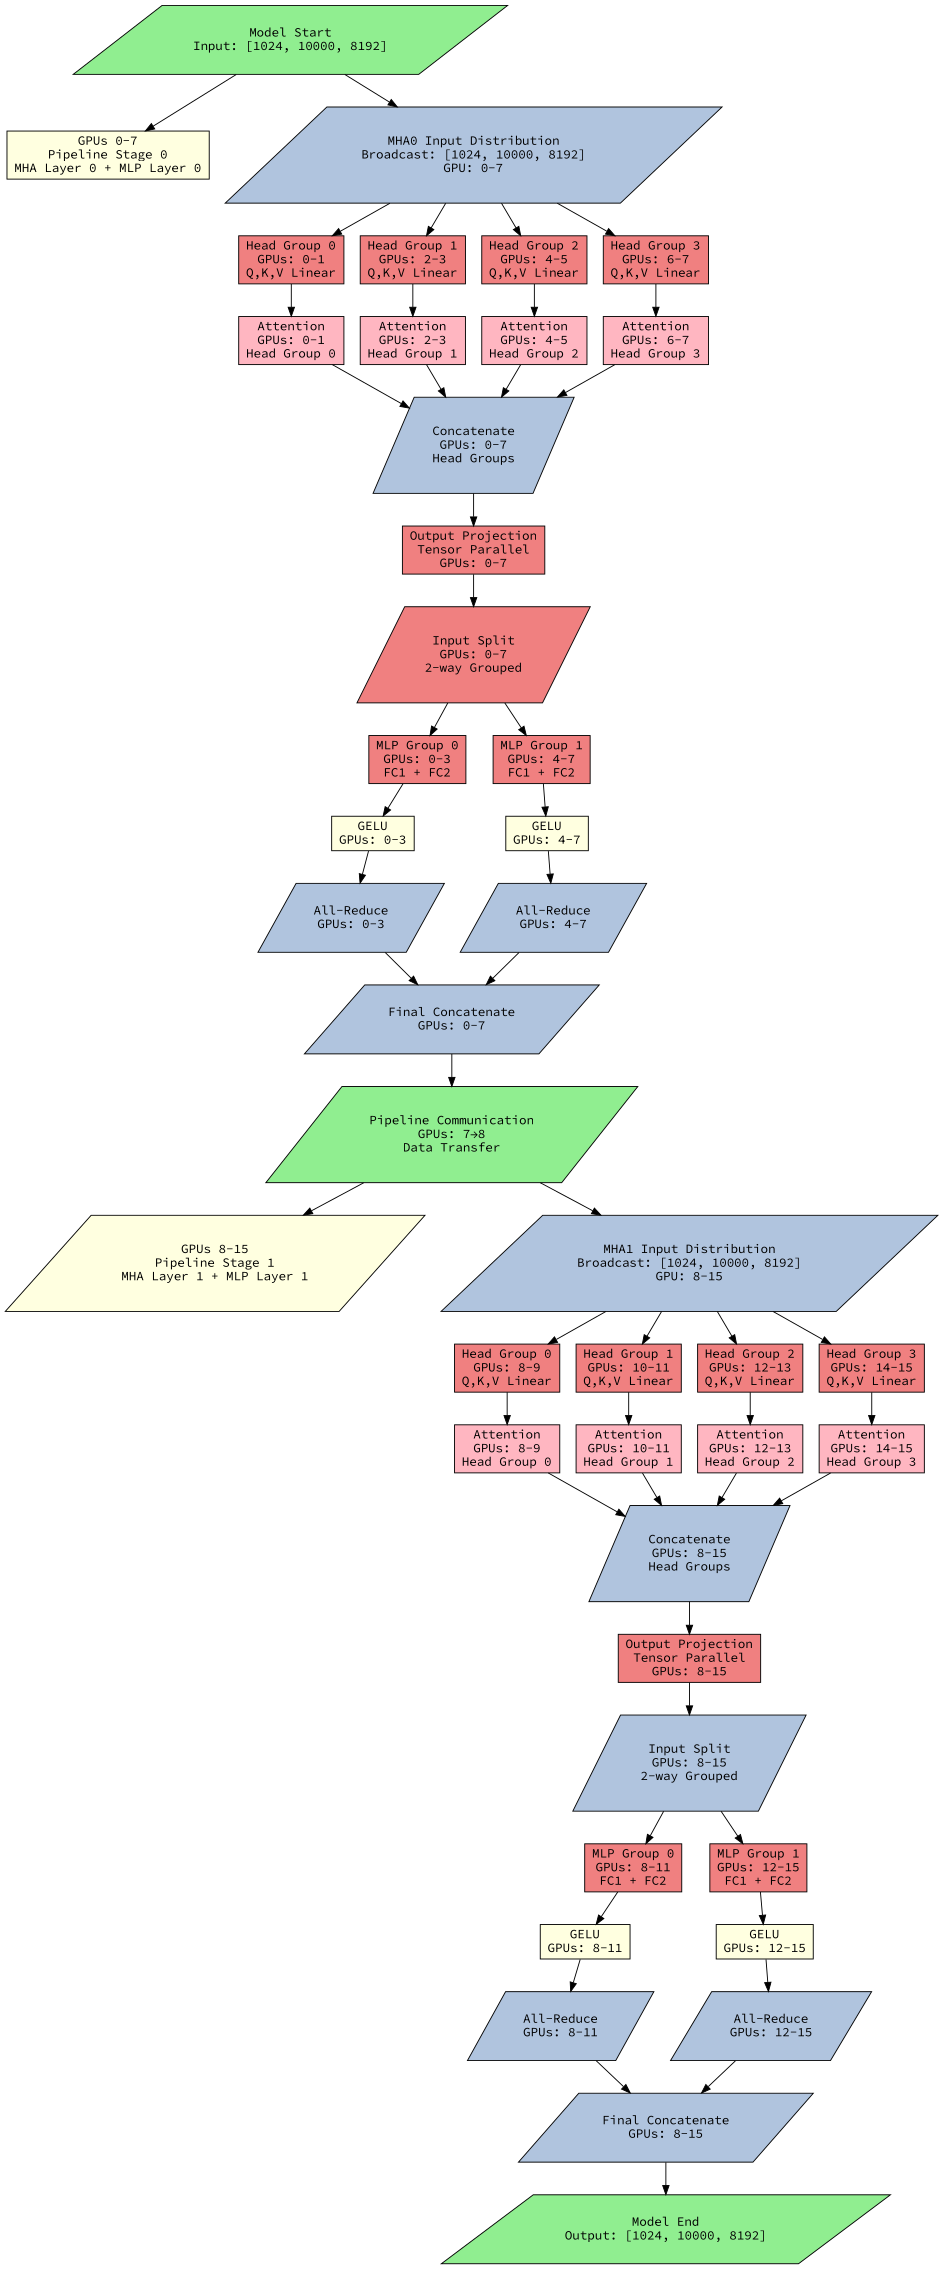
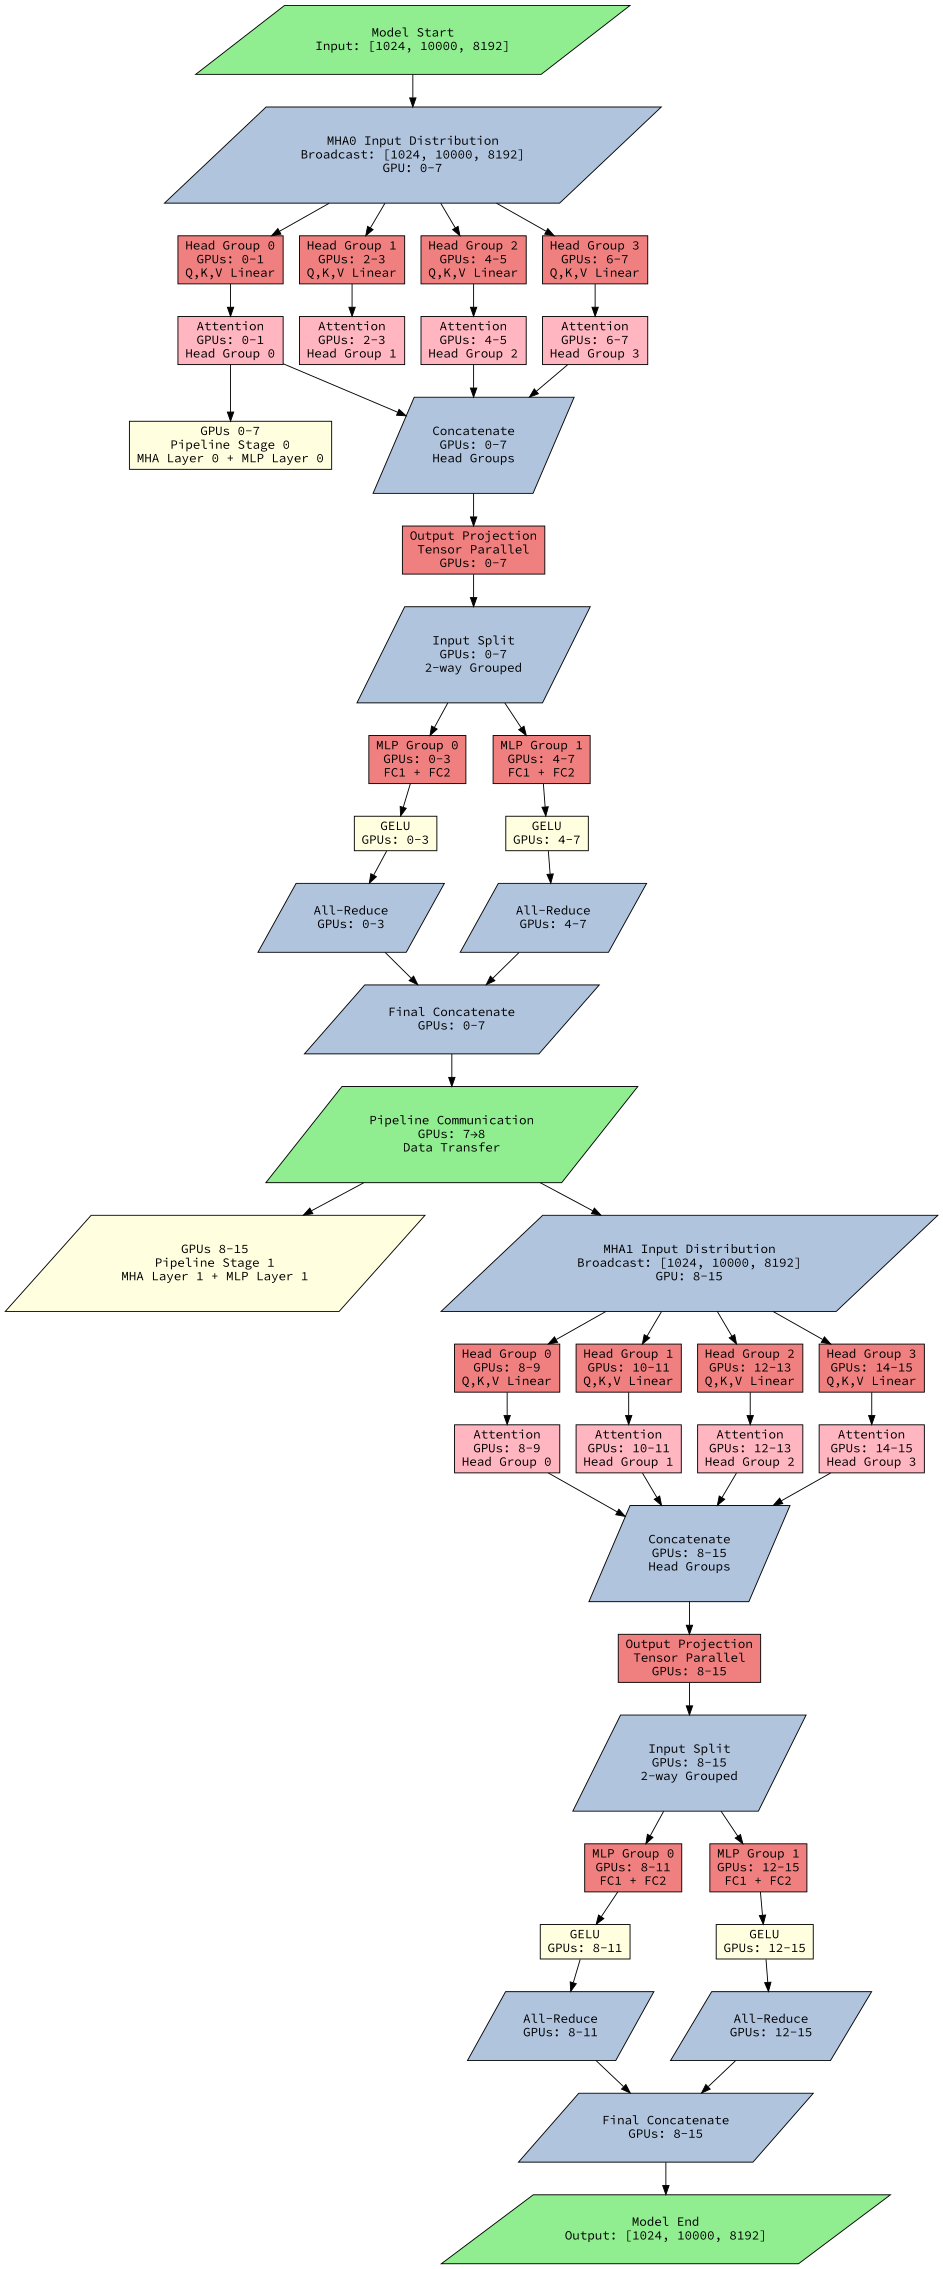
(195, 100) -> (231, 388)
(434, 377) -> none
(474, 655) -> (474, 655)
